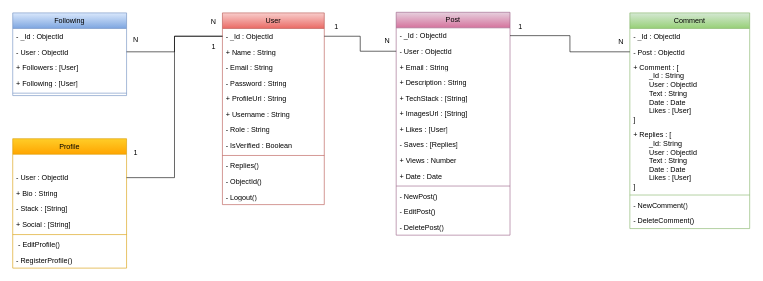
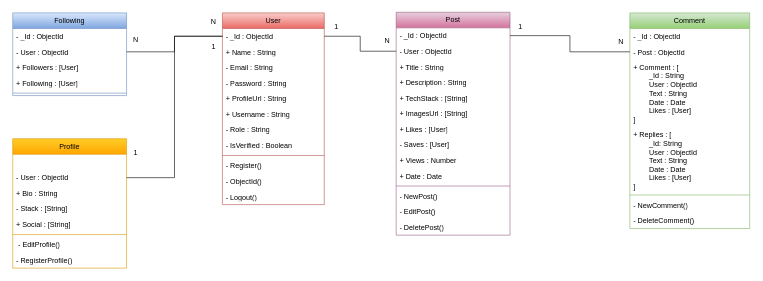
(426, 68) -> (426, 68)
(433, 146) -> (428, 146)
(245, 167) -> (248, 167)
